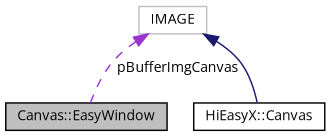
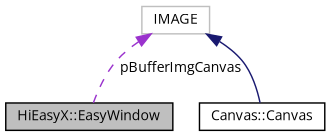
(86, 117) -> (89, 117)
(259, 117) -> (262, 117)
